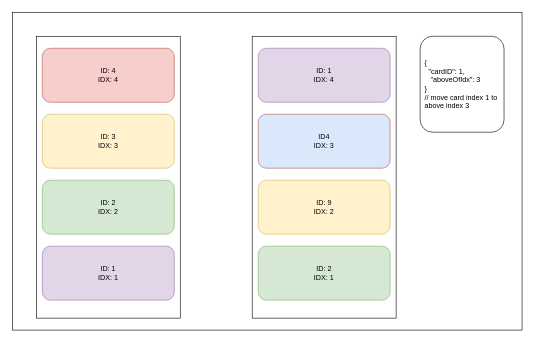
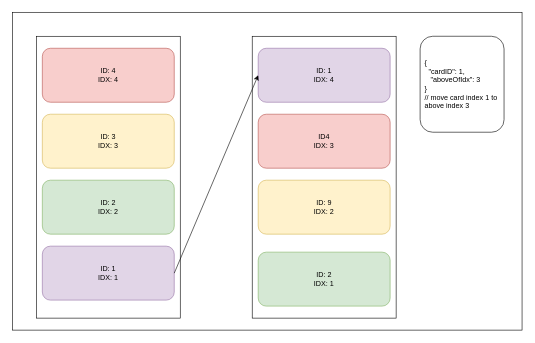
(324, 141) -> (324, 141)
none -> (215, 177)
(324, 273) -> (324, 279)
